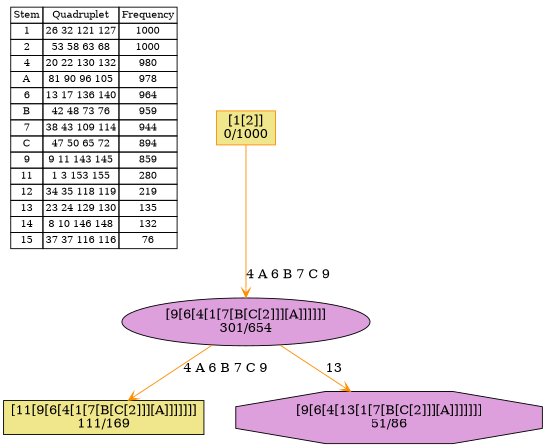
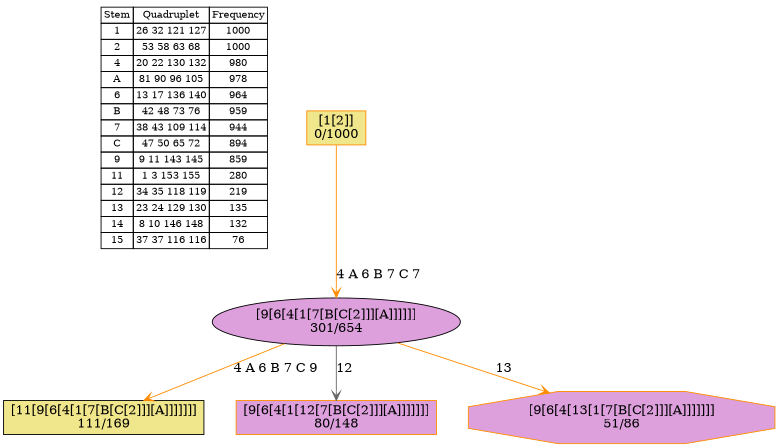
(290, 275) -> (381, 275)
none -> (336, 418)
(389, 418) -> (622, 418)
